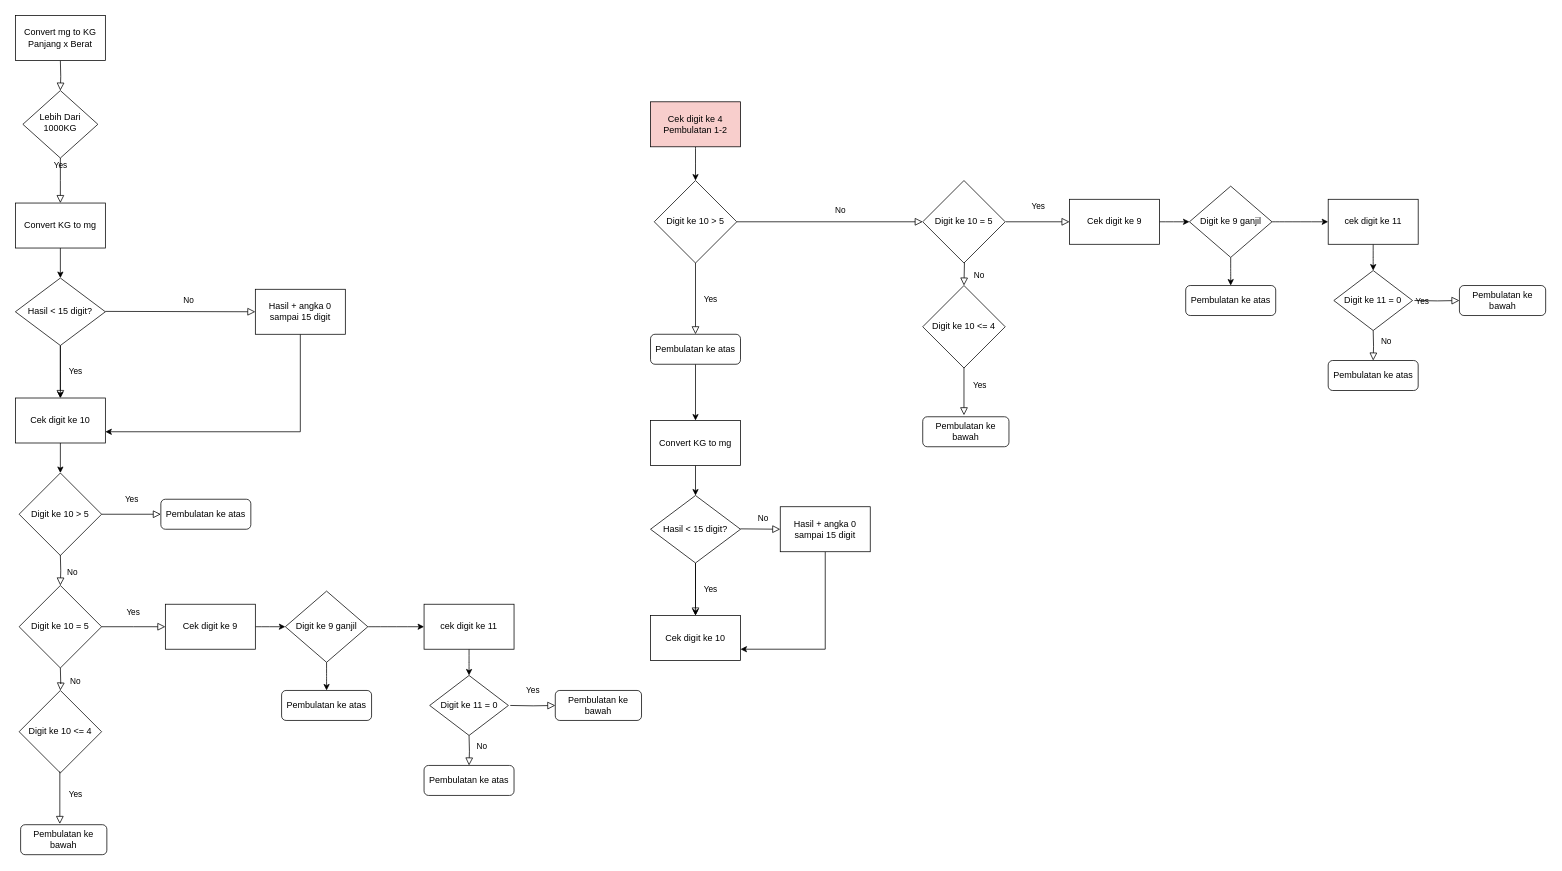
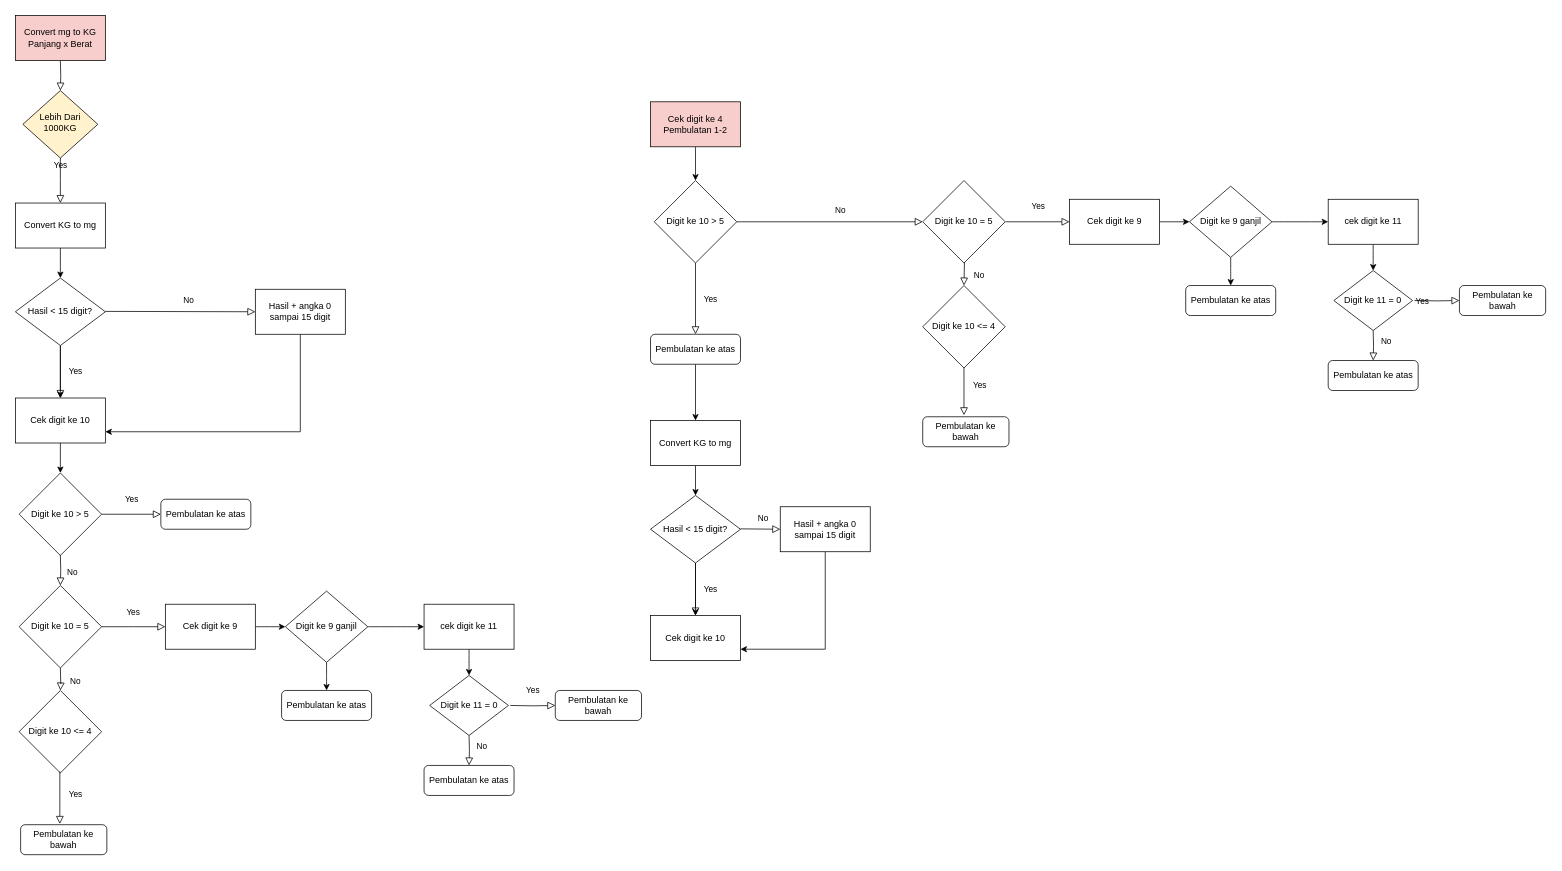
(60, 38) -> (60, 38)
(60, 124) -> (60, 124)
